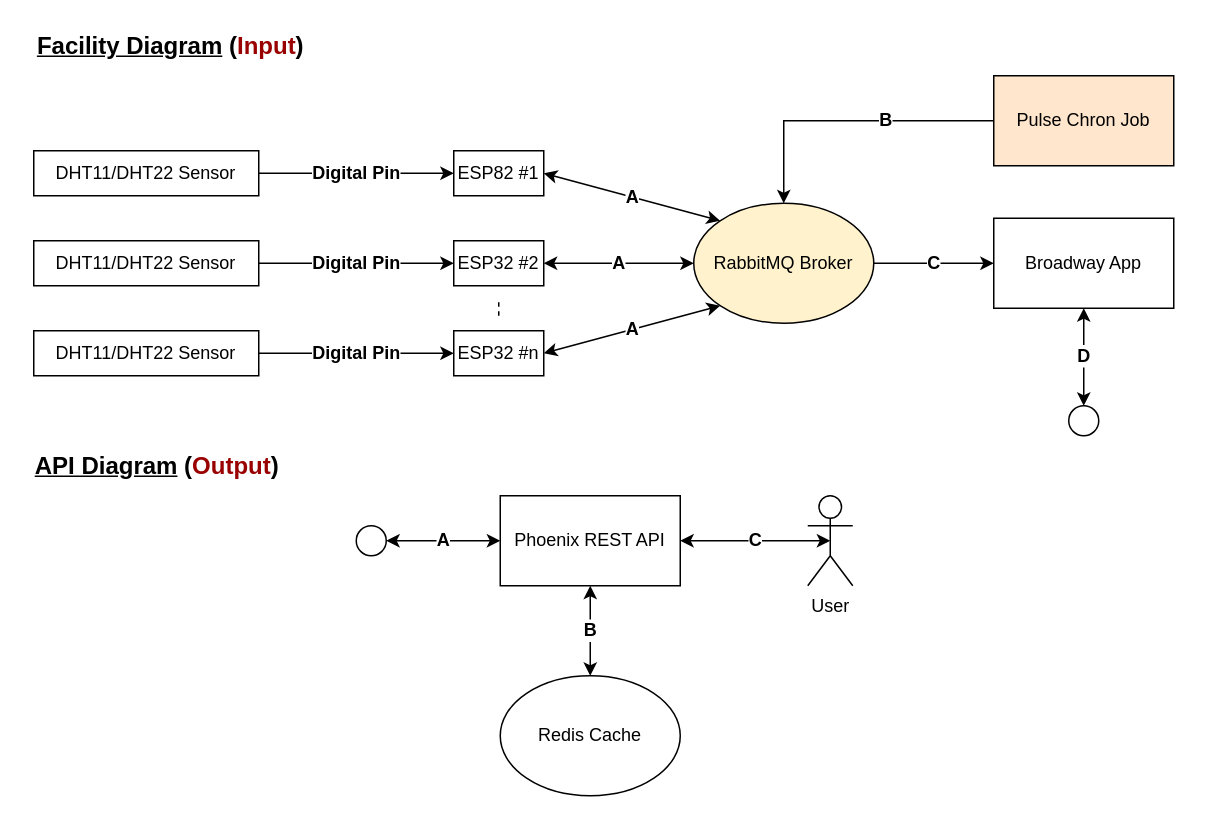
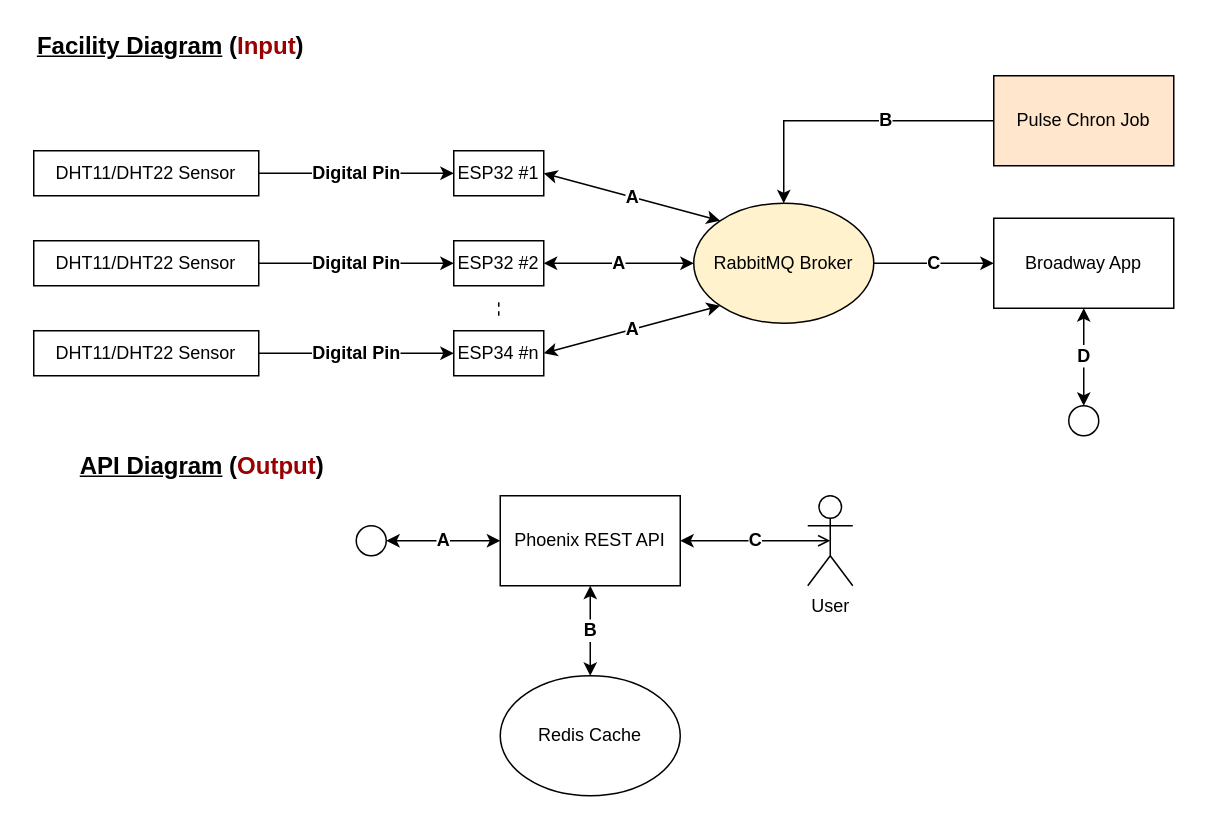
(499, 173) -> (499, 173)
(499, 353) -> (499, 353)
(158, 466) -> (203, 466)
(819, 541) -> (821, 541)
